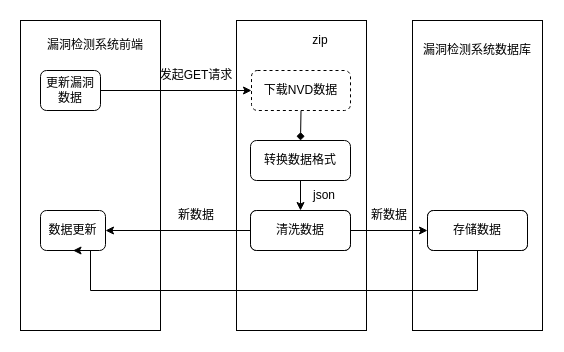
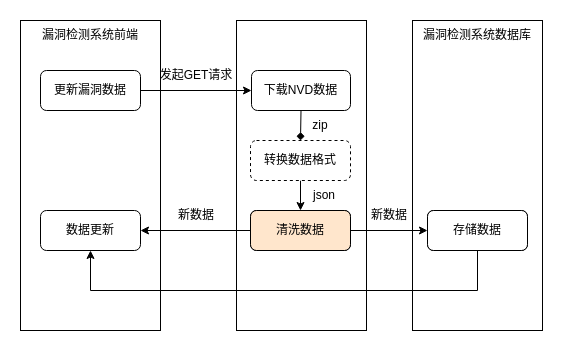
(321, 41) -> (321, 126)
(96, 46) -> (91, 36)
(478, 51) -> (478, 36)
(71, 91) -> (91, 91)
(301, 91) -> (301, 91)
(301, 161) -> (301, 161)
(73, 231) -> (91, 231)
(301, 231) -> (301, 231)
